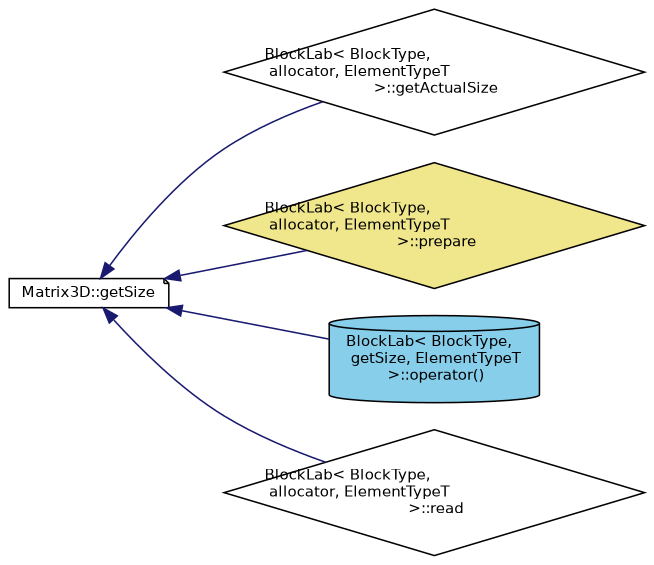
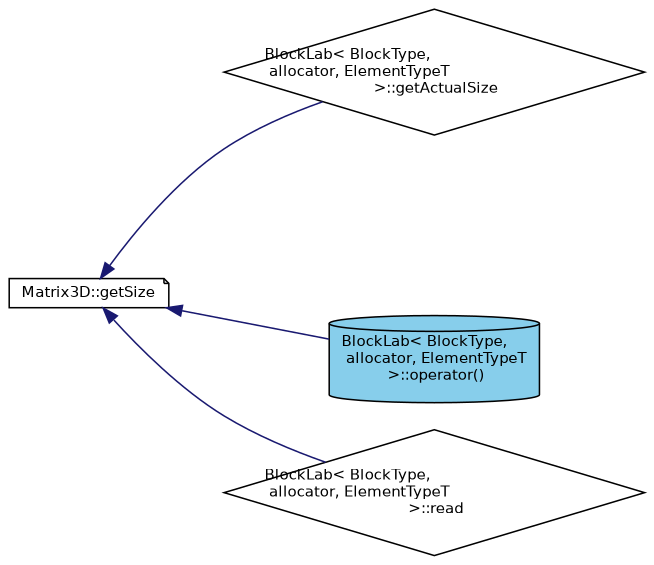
(434, 226) -> none
(434, 359) -> (434, 359)
